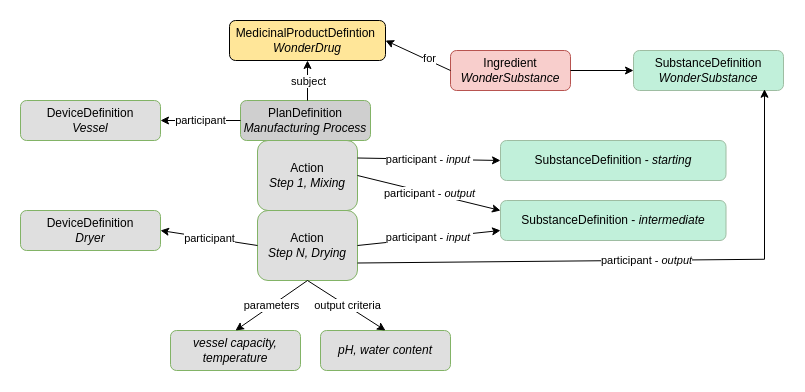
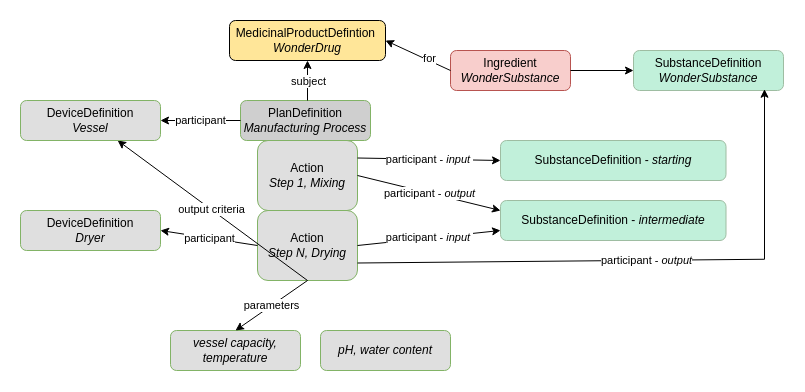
(344, 304) -> (216, 213)
